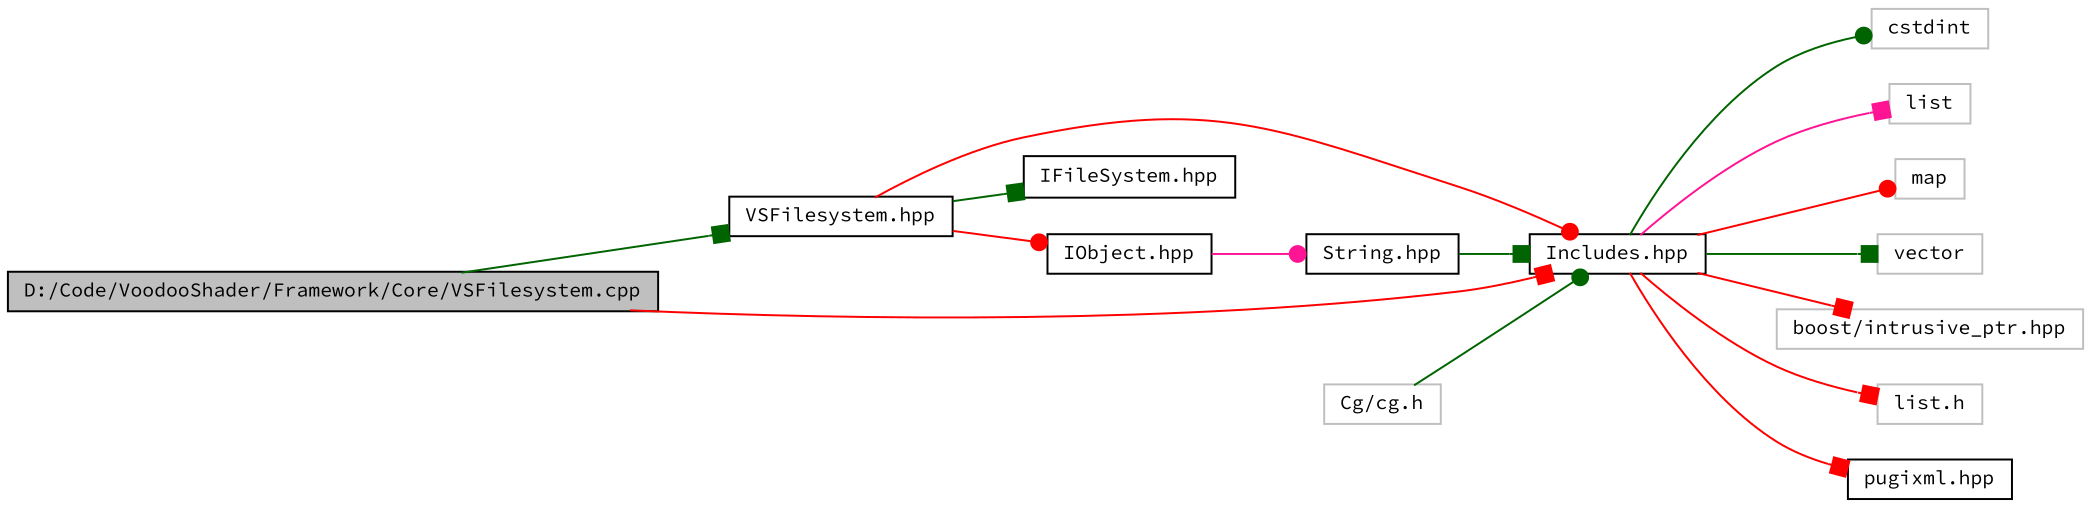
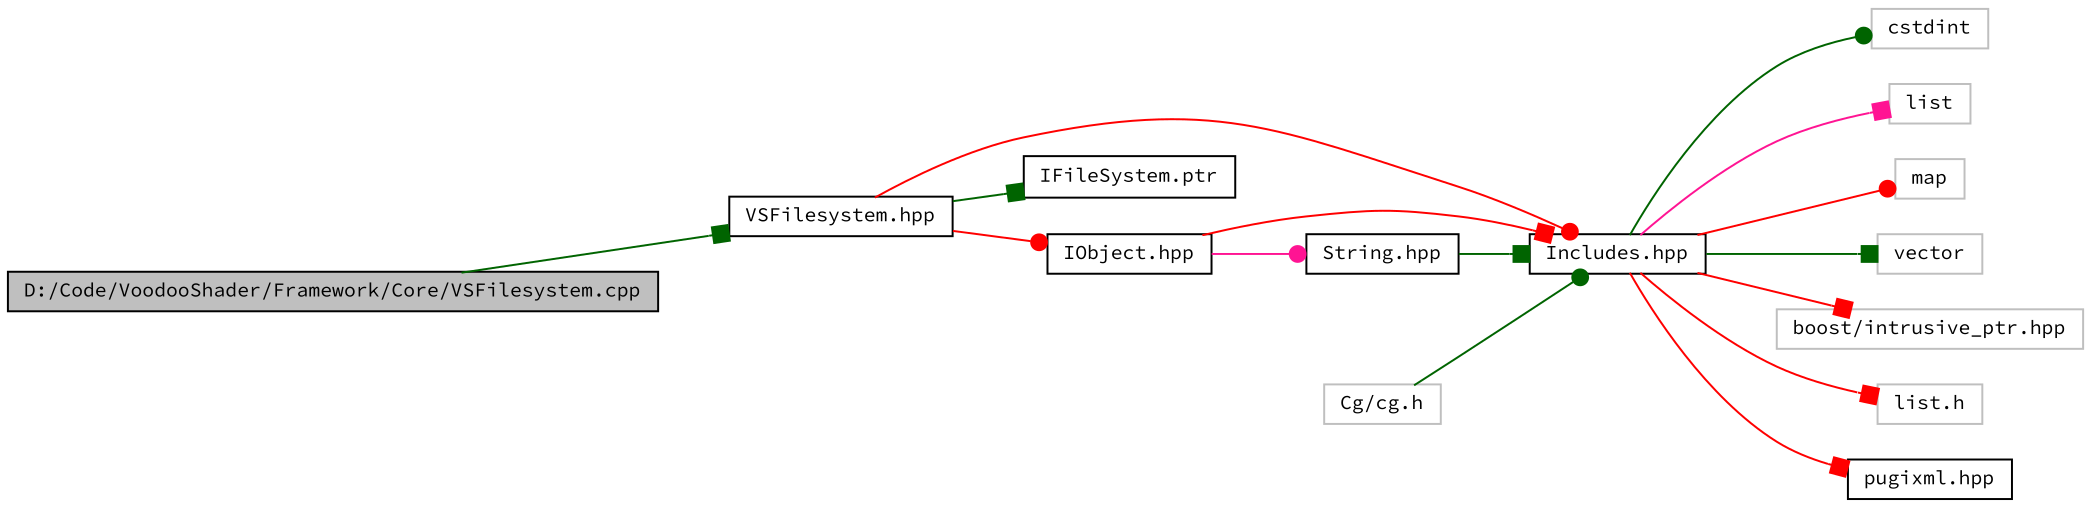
(1130, 177) -> (1130, 177)
(1082, 316) -> (1367, 211)
